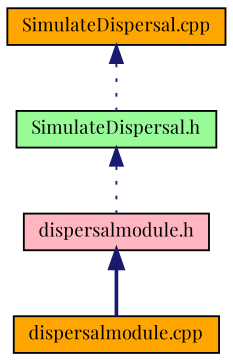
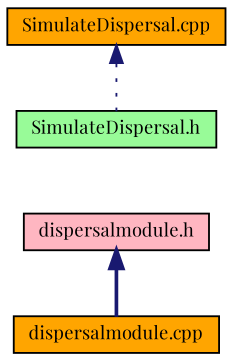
(116, 190) -> none
